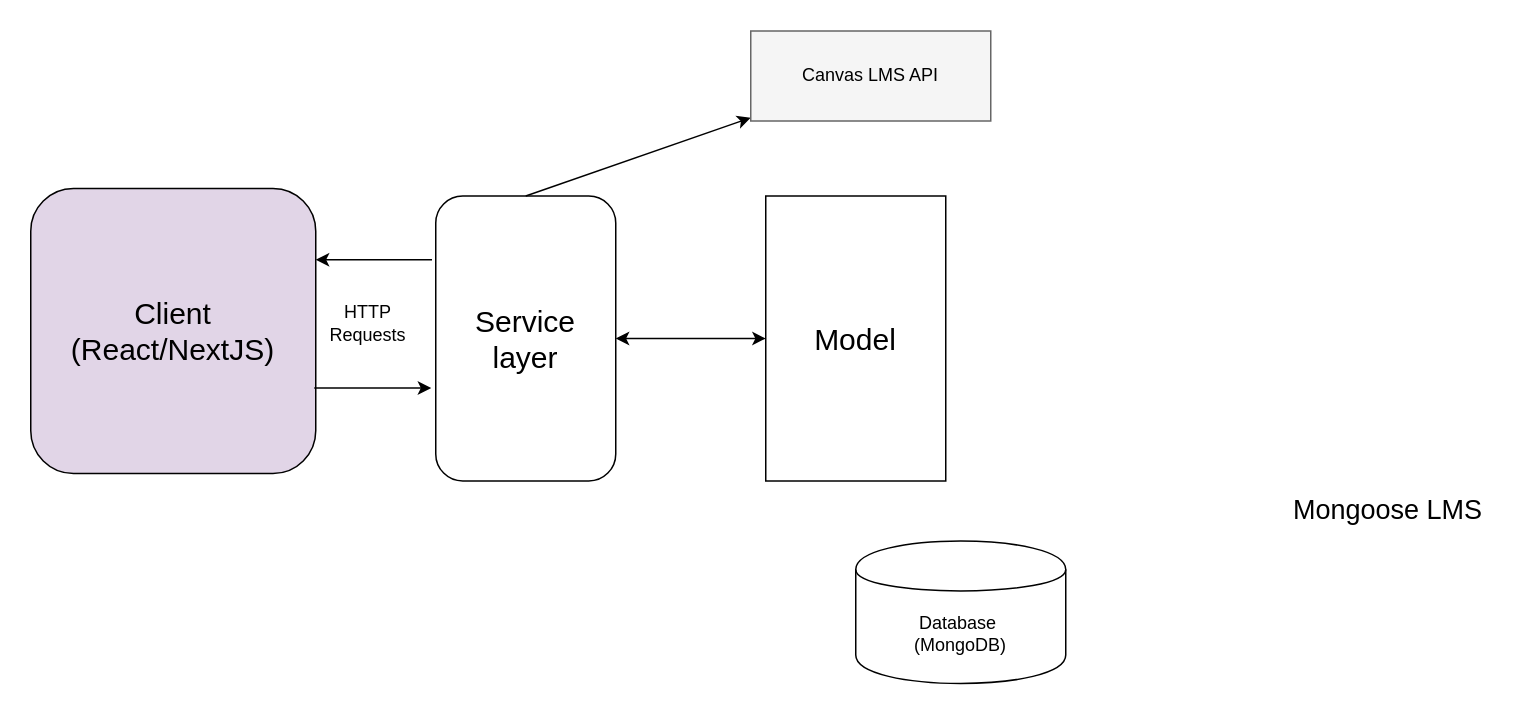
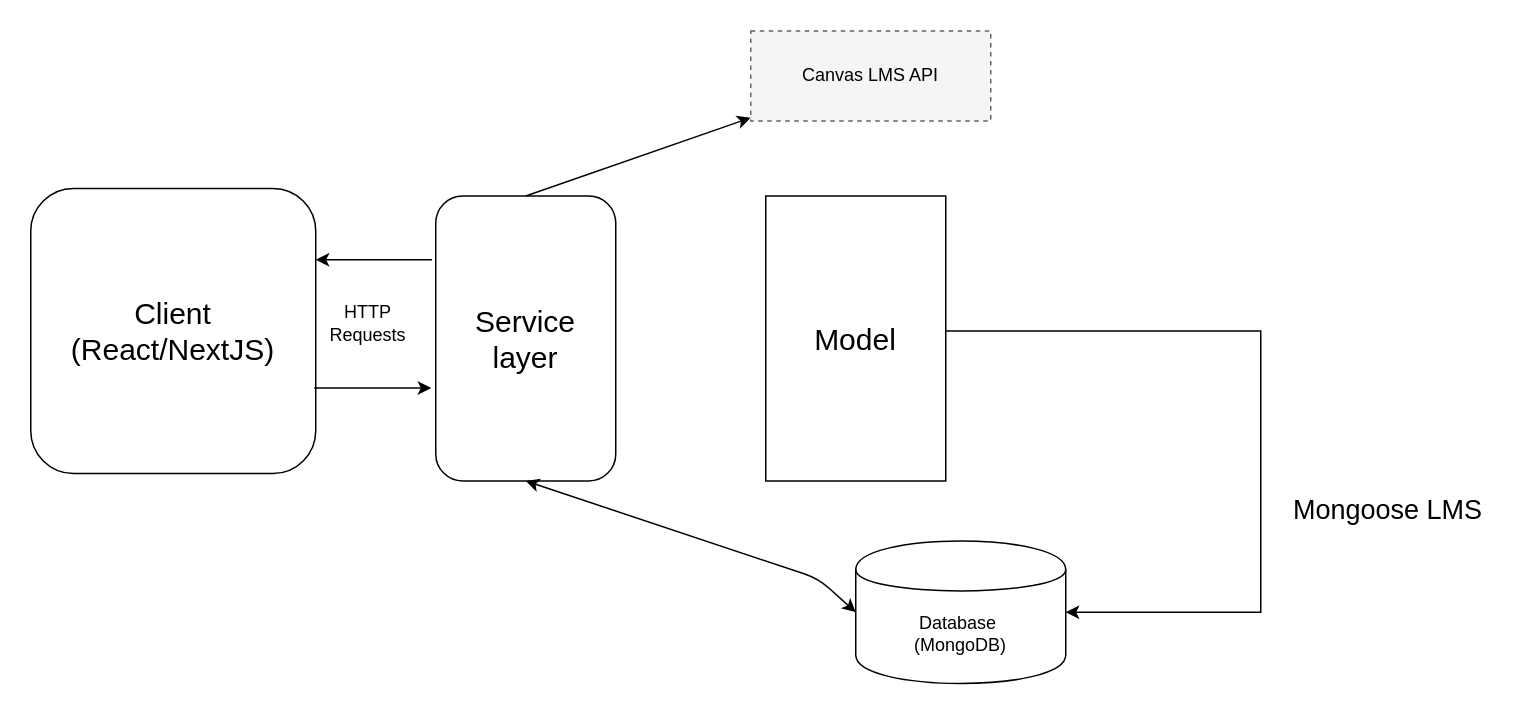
(871, 76) -> (871, 76)
(173, 331) -> (173, 331)
(691, 338) -> none
none -> (1261, 406)
none -> (691, 536)
